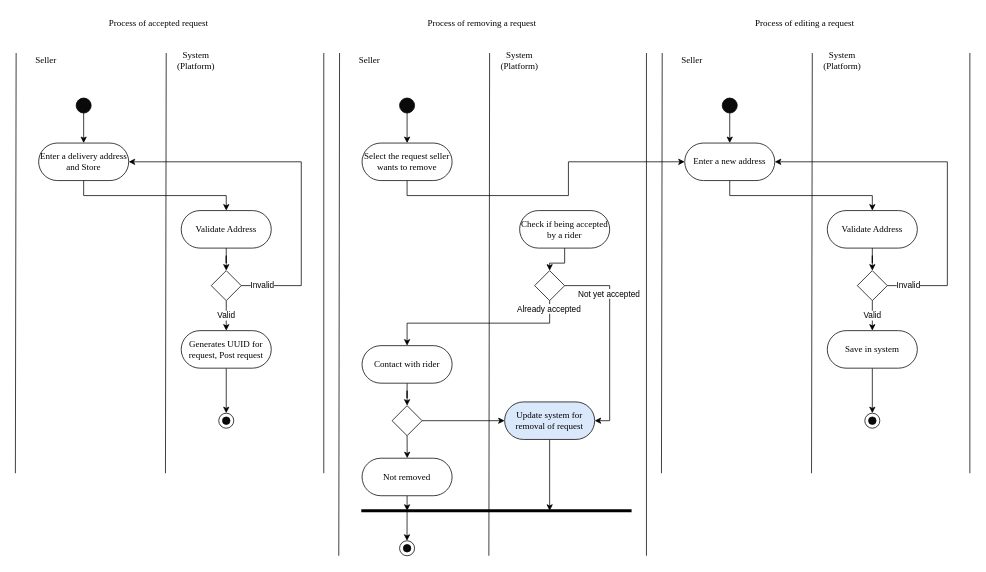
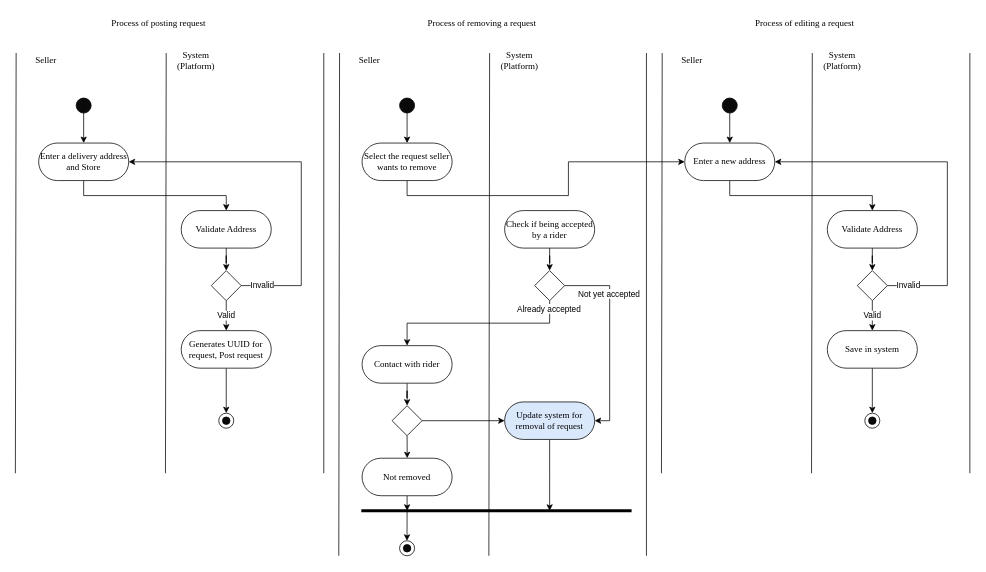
(159, 23) -> (159, 23)
(564, 229) -> (549, 229)
